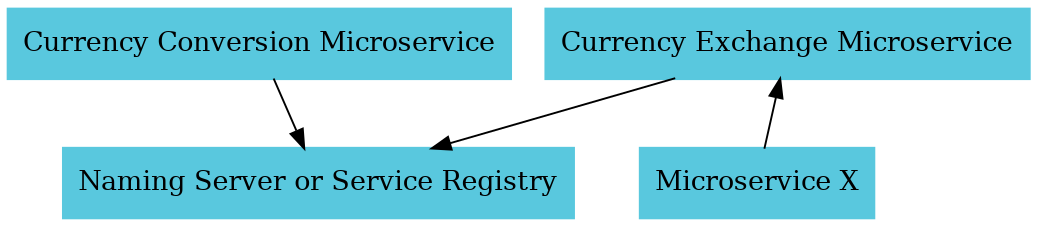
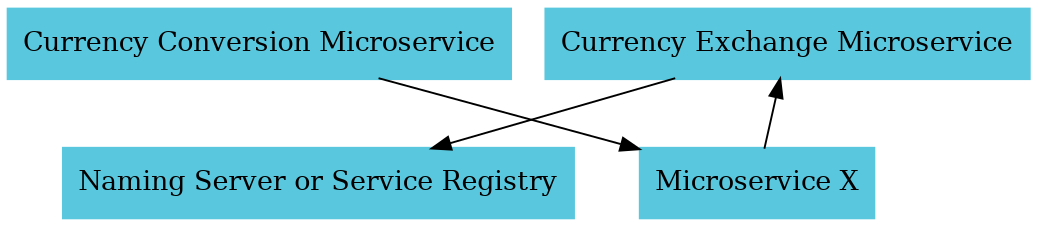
(285, 105) -> (500, 111)
